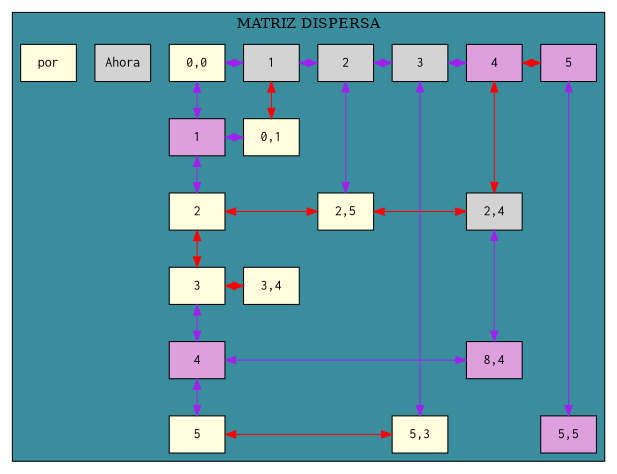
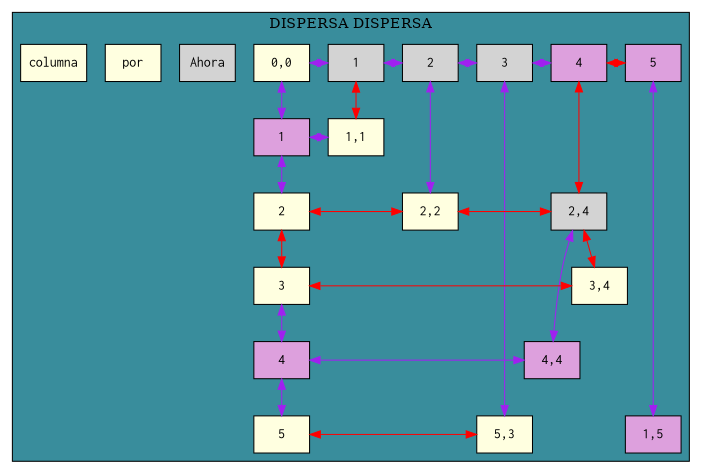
(309, 24) -> (351, 24)
none -> (54, 63)
(271, 137) -> (356, 137)
(346, 212) -> (430, 212)
none -> (589, 249)
(494, 360) -> (552, 360)
(569, 434) -> (653, 434)
